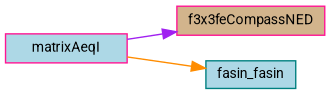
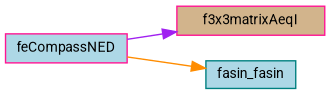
(251, 21) -> (251, 21)
(66, 48) -> (66, 48)
